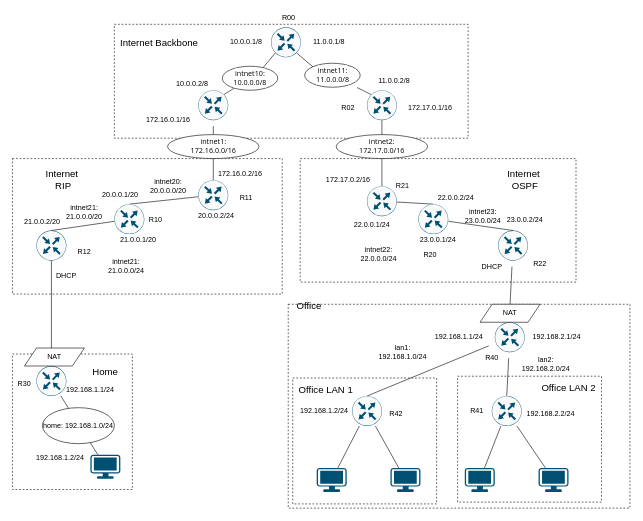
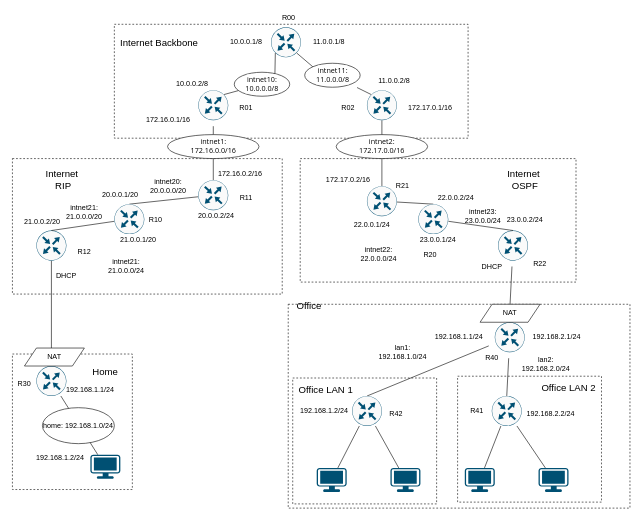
(250, 78) -> (262, 84)
none -> (246, 108)
